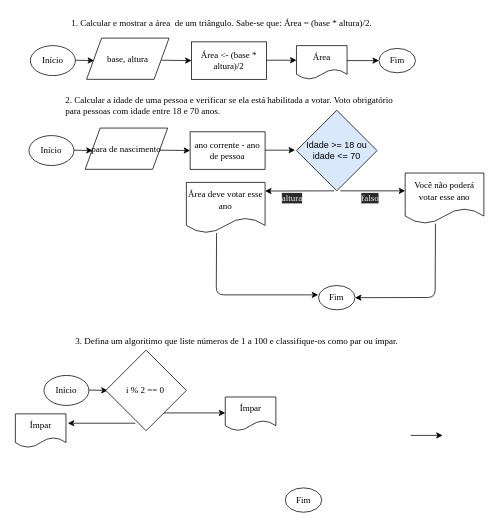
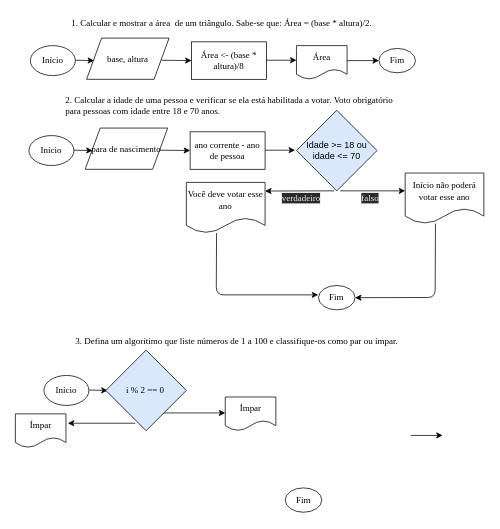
(229, 60) -> (229, 60)
(445, 191) -> (445, 191)
(296, 199) -> (300, 204)
(226, 200) -> (226, 200)
(146, 390) -> (146, 390)
